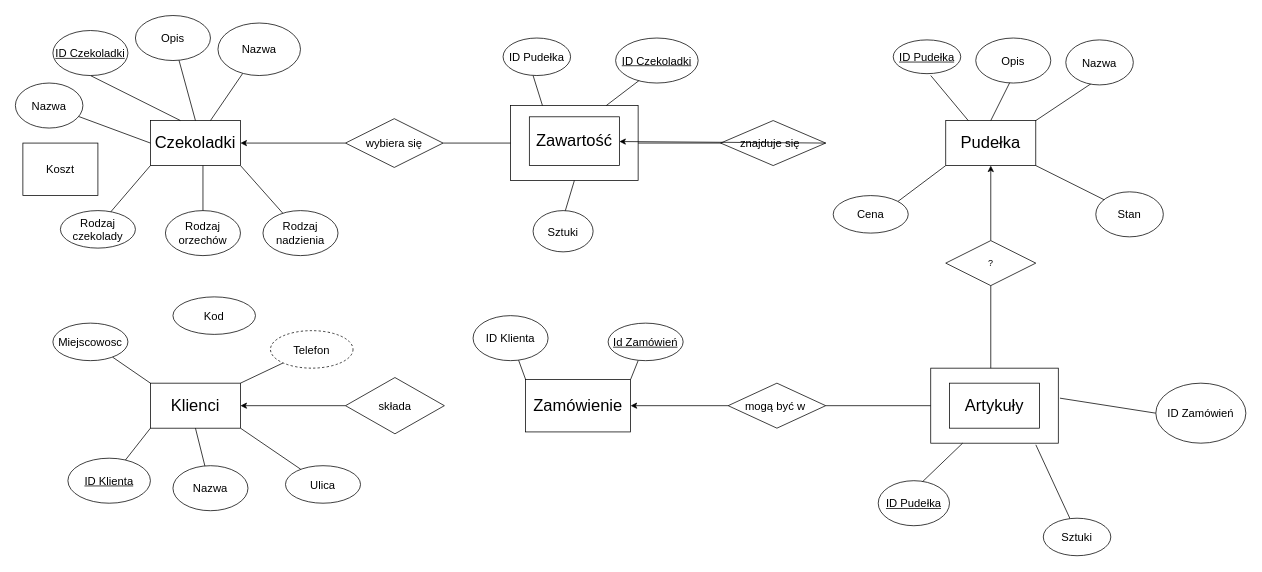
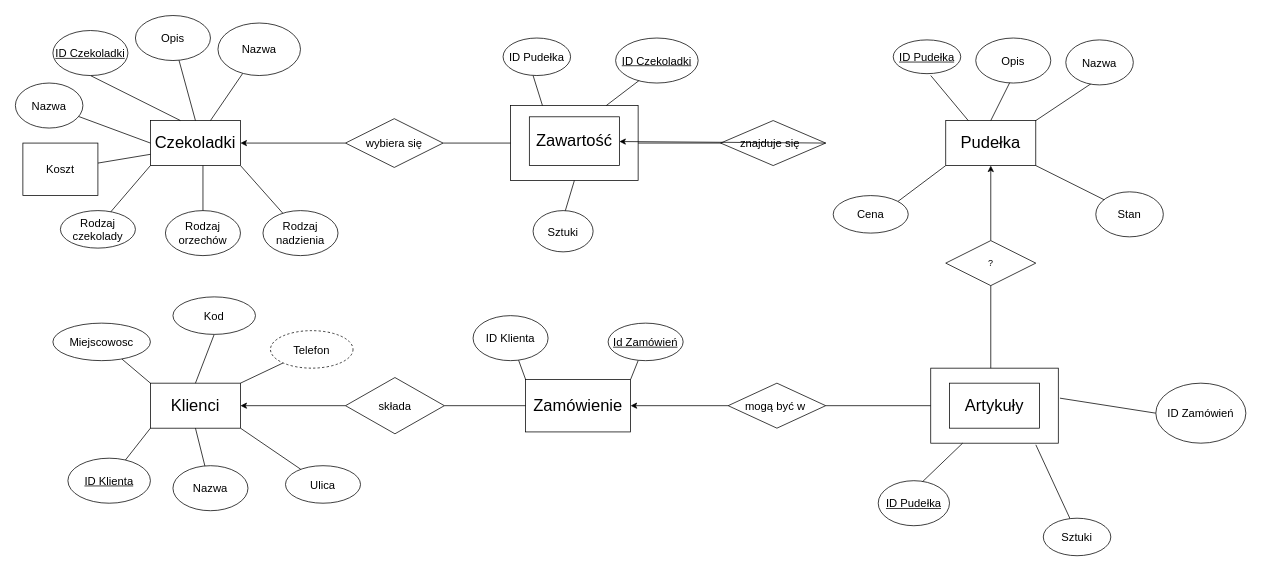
none -> (125, 158)
(90, 342) -> (102, 342)
none -> (205, 359)
none -> (485, 405)
